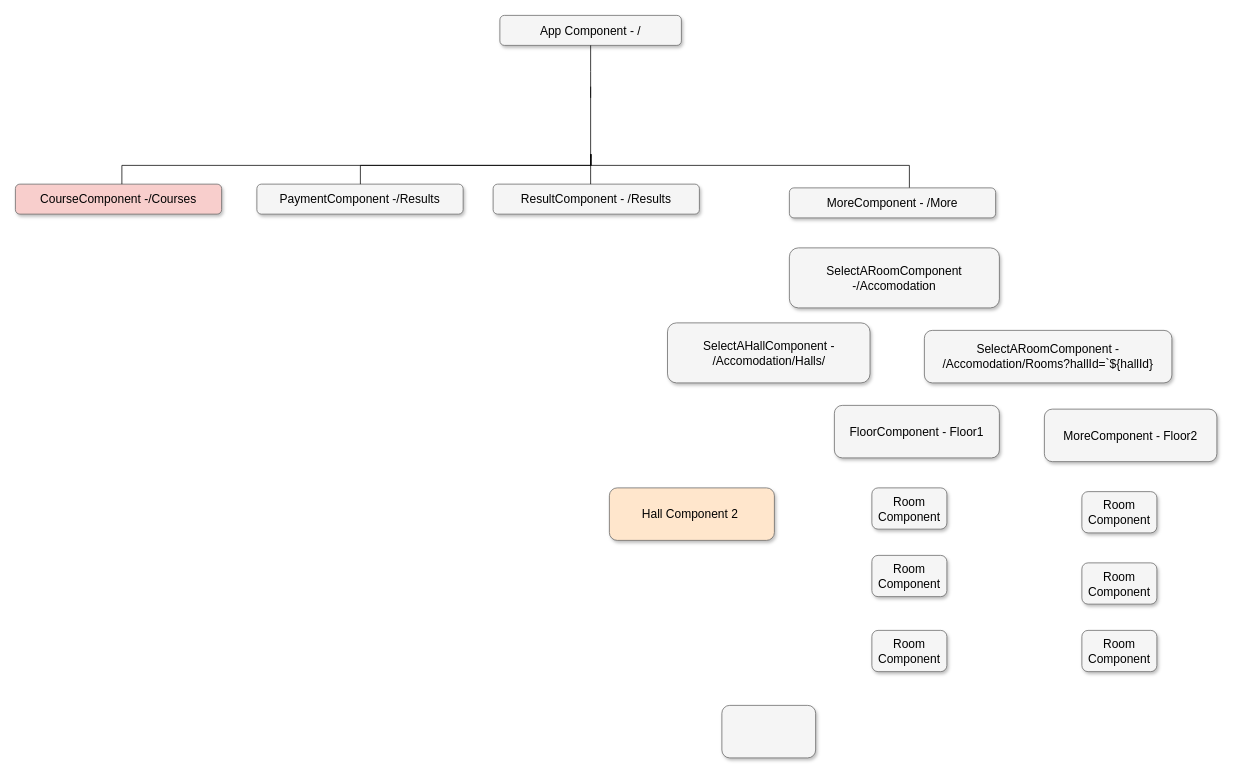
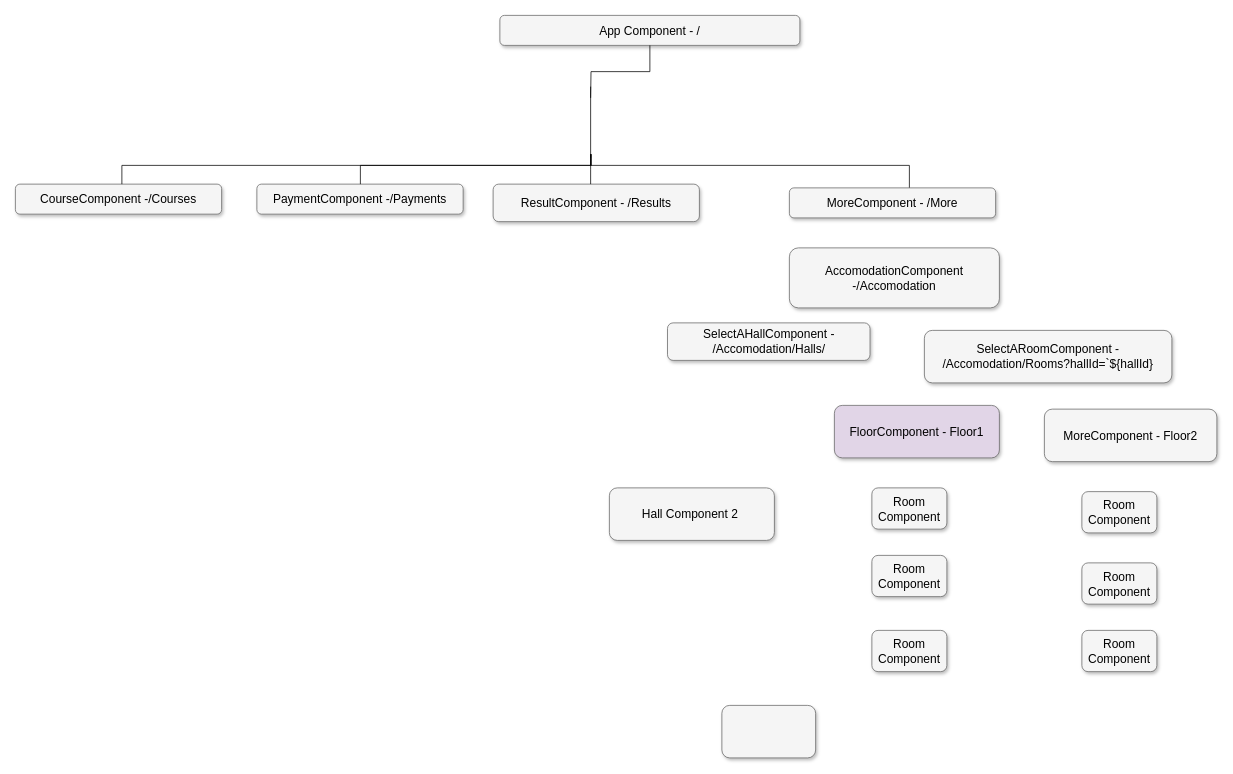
(591, 30) -> (650, 30)
(119, 199) -> (119, 199)
(360, 199) -> (360, 199)
(596, 199) -> (596, 203)
(894, 278) -> (894, 278)
(769, 353) -> (769, 342)
(917, 432) -> (917, 432)
(692, 514) -> (692, 514)
